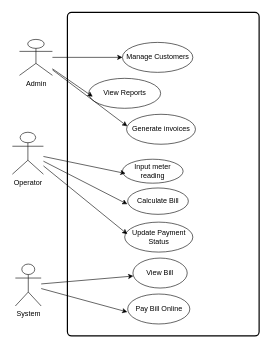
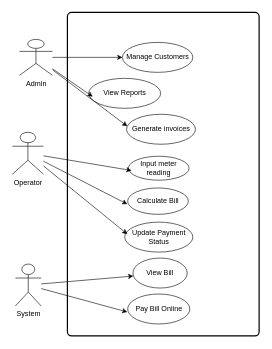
(153, 171) -> (159, 168)
